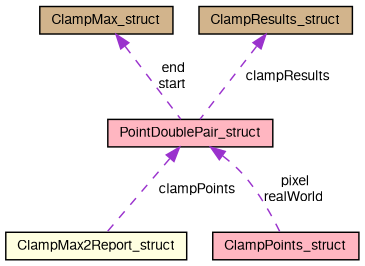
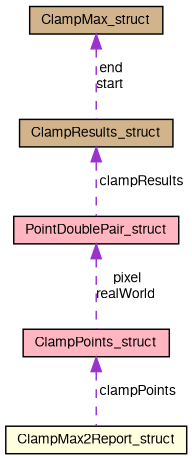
(153, 83) -> (96, 84)
(138, 195) -> (96, 399)
